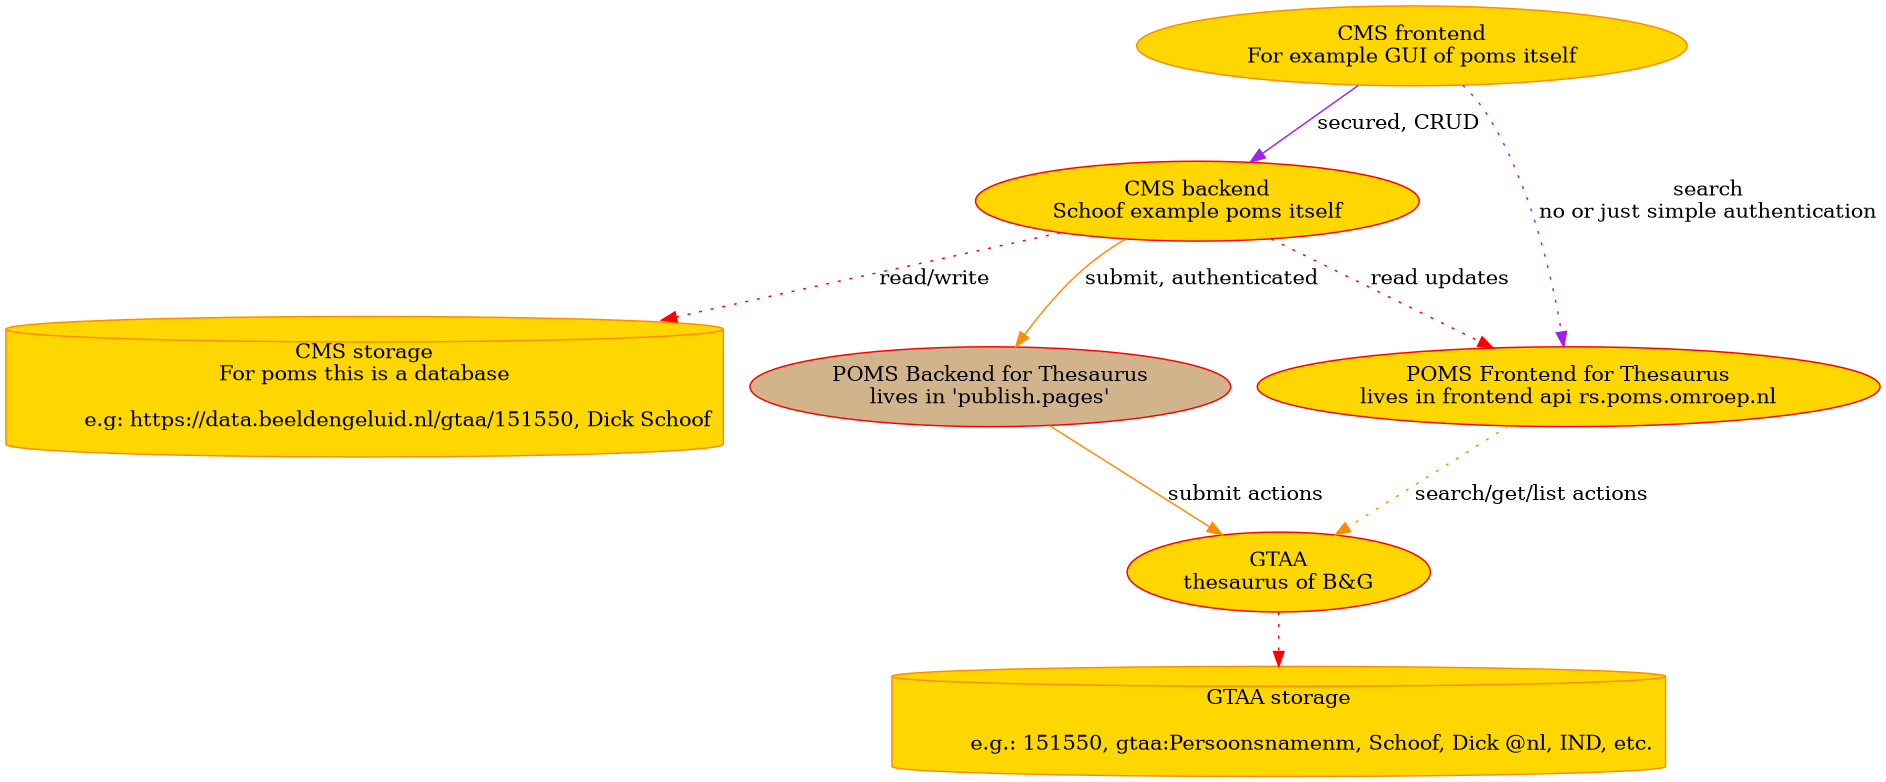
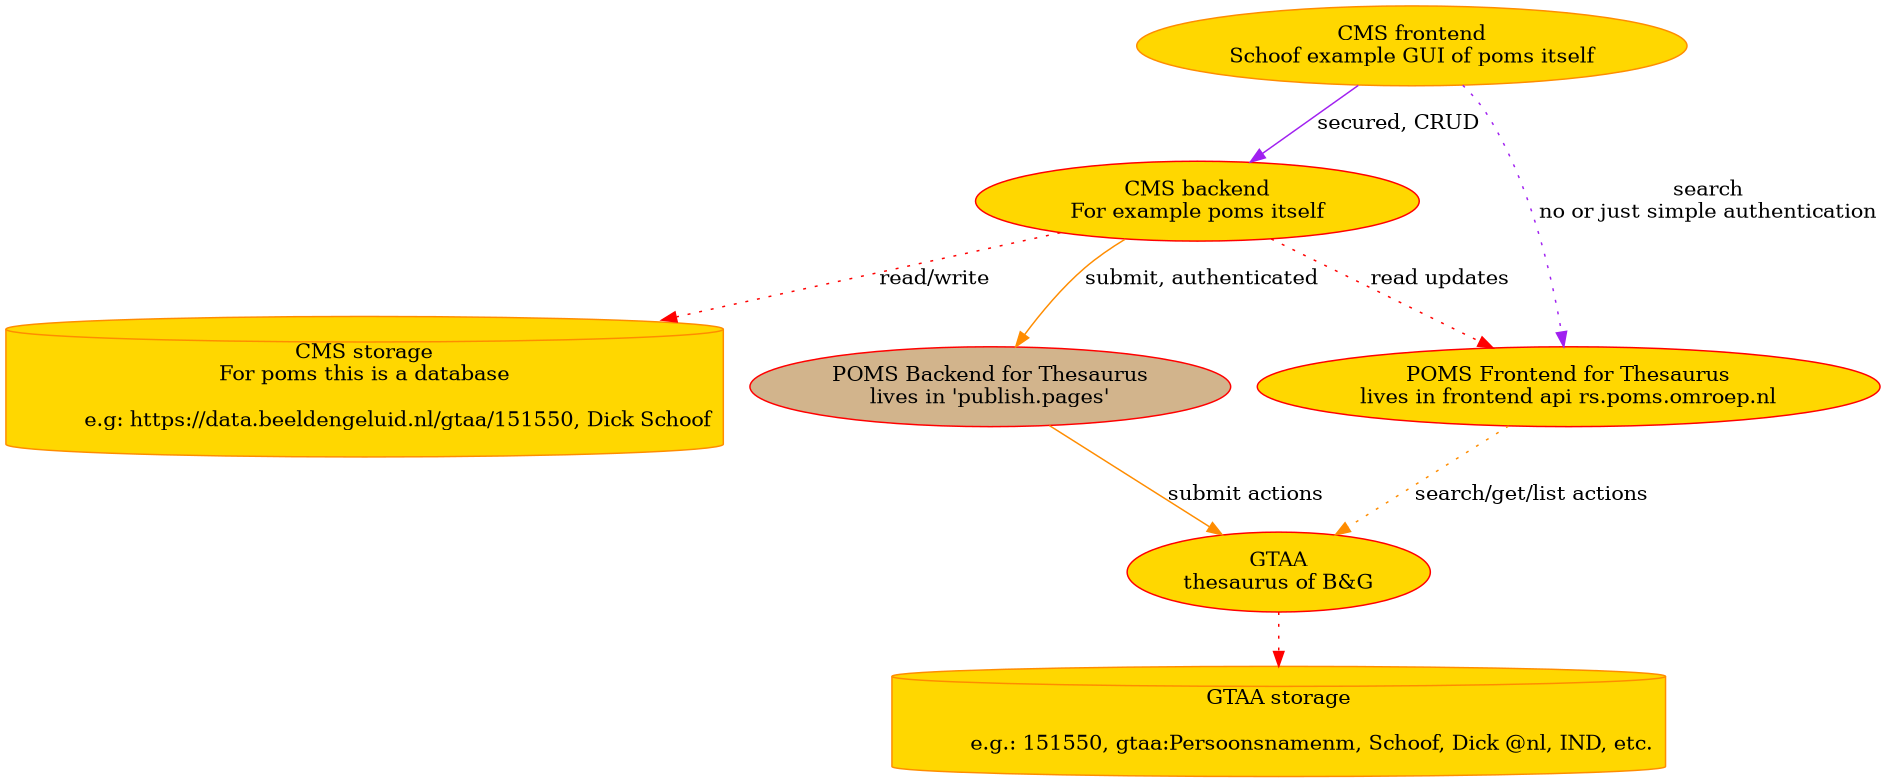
(1412, 46) -> (1412, 46)
(1197, 201) -> (1197, 201)
